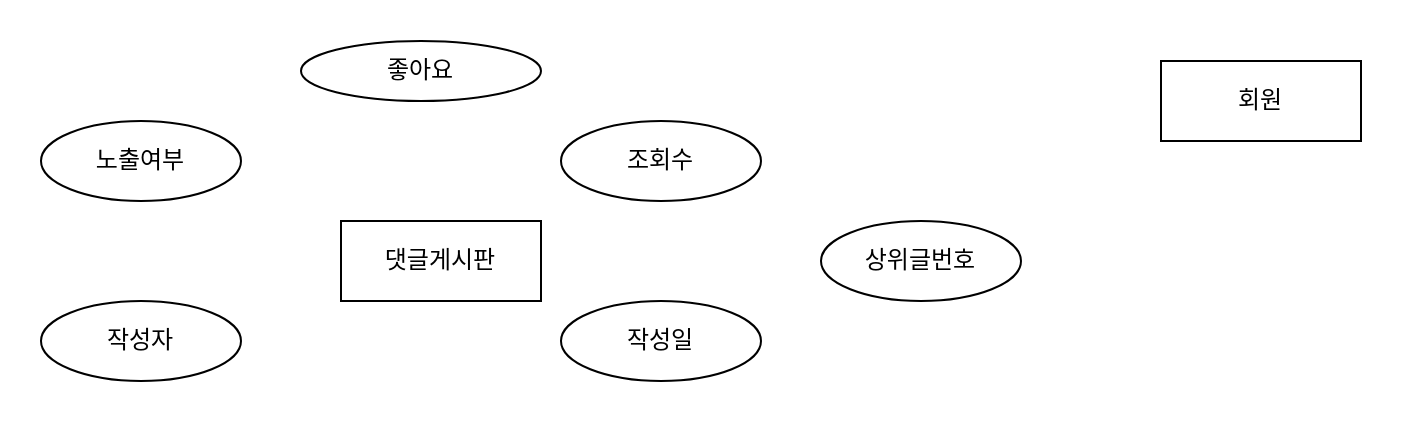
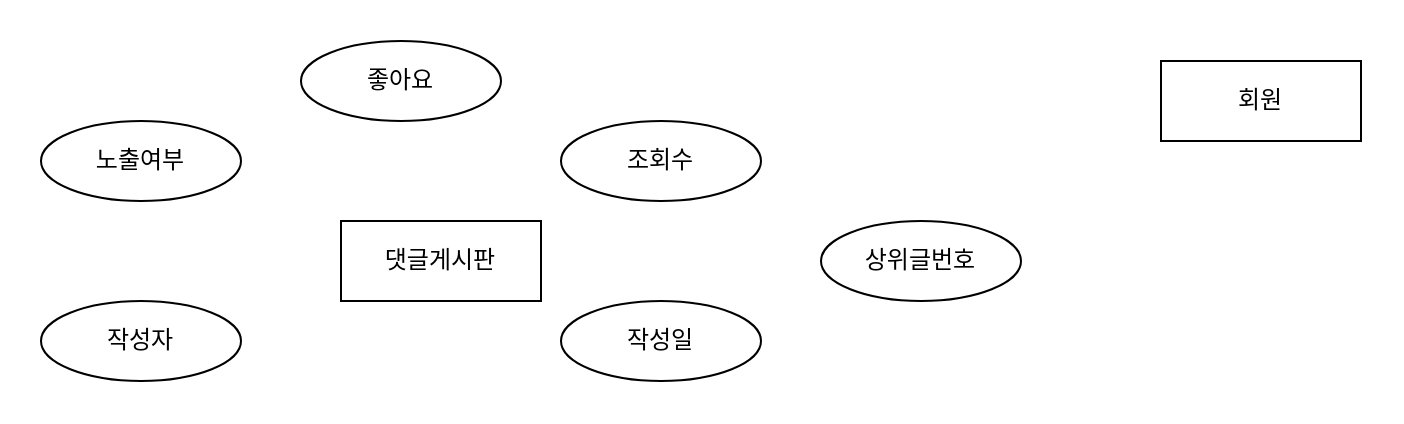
(421, 71) -> (401, 81)
